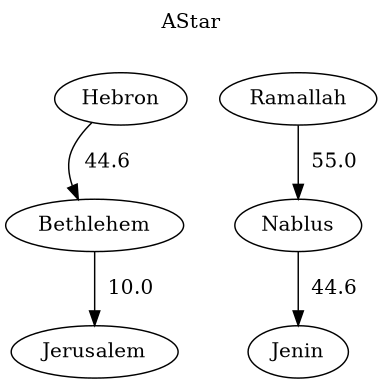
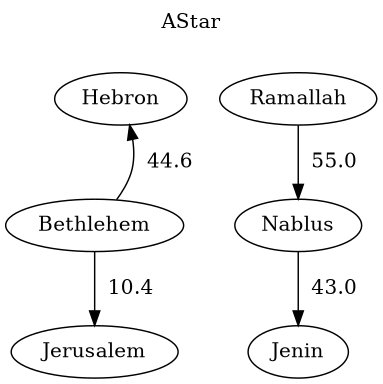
(71, 151) -> (131, 171)
(124, 289) -> (124, 289)
(328, 289) -> (328, 289)
